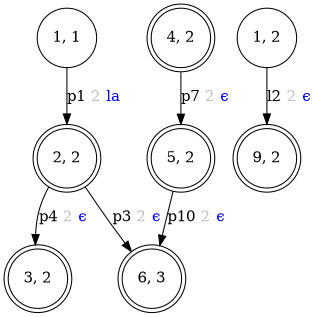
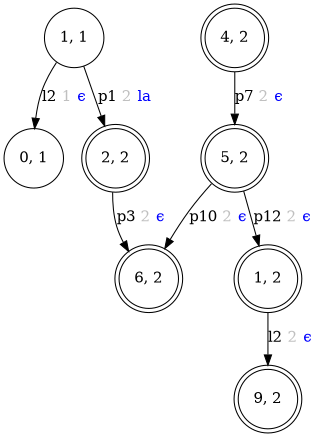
(267, 38) -> (268, 279)
none -> (34, 158)
none -> (250, 213)
(38, 279) -> none
(152, 279) -> (149, 279)
